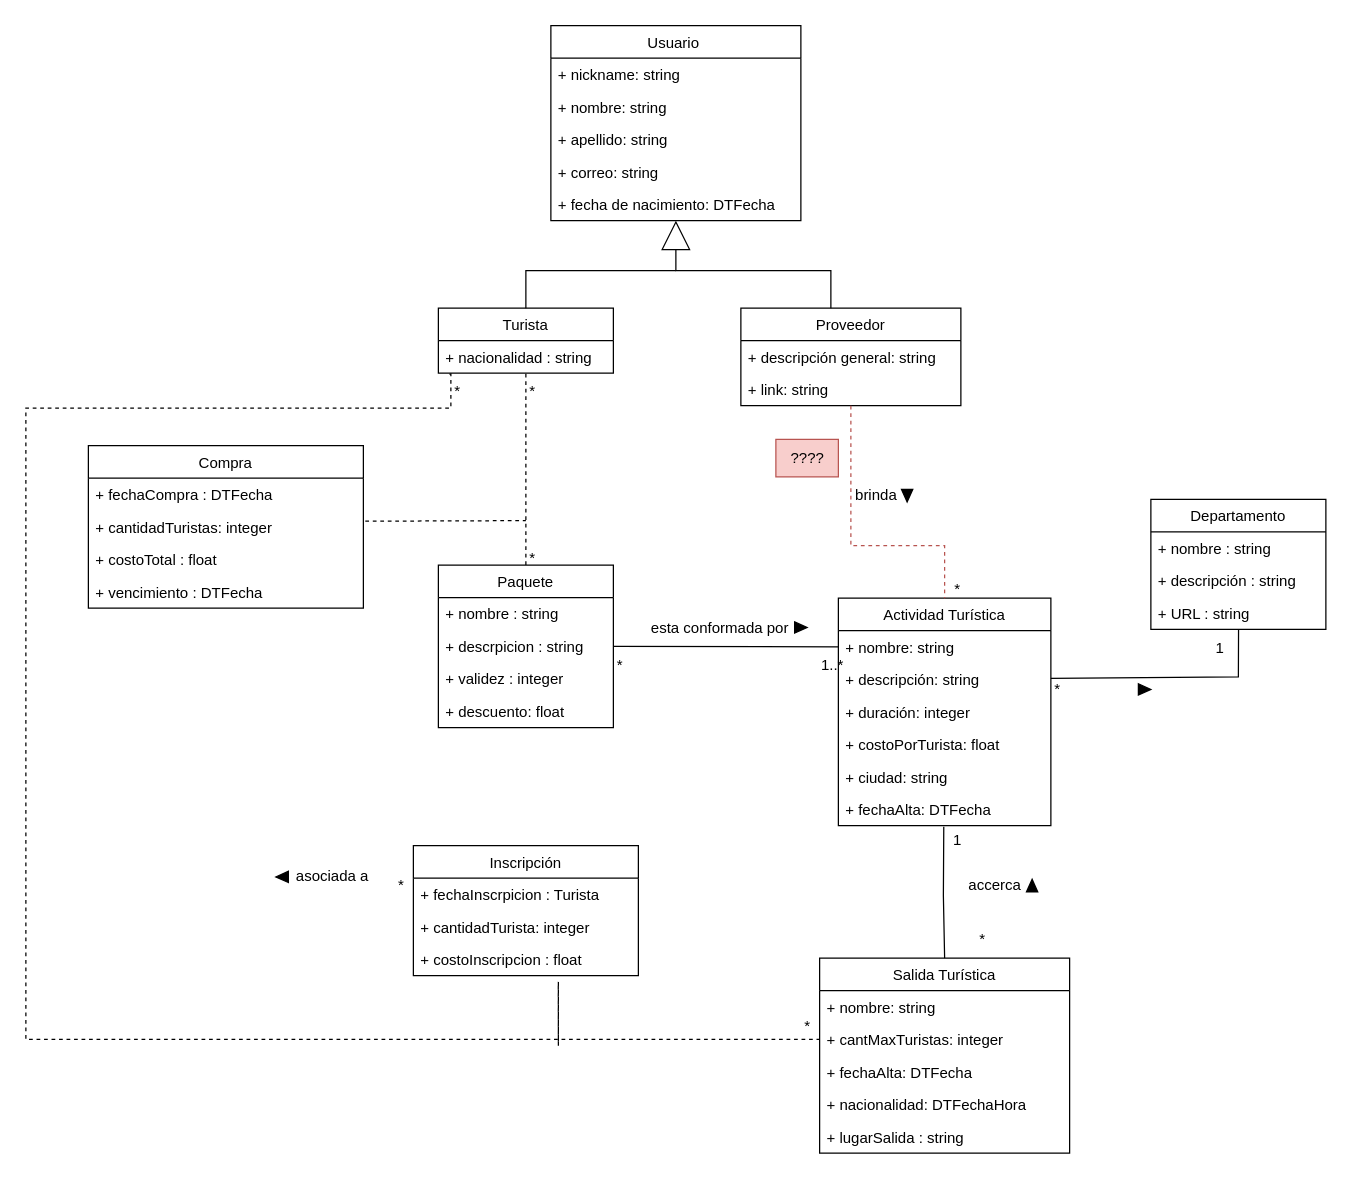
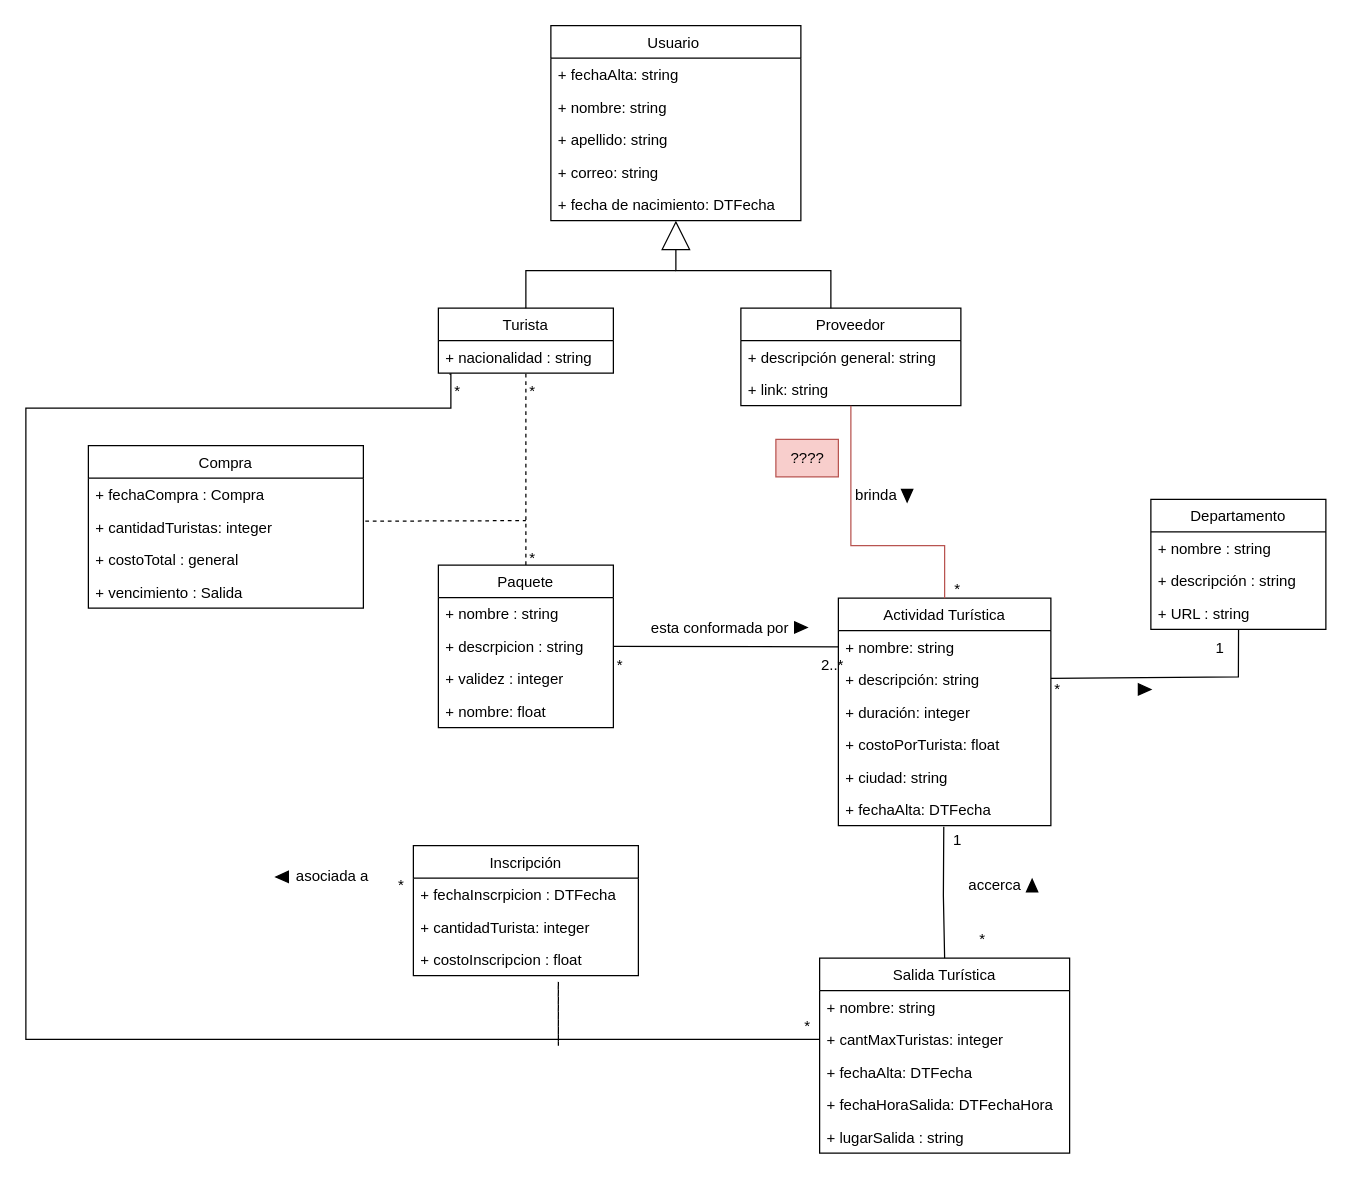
(623, 75) -> (628, 75)
(184, 495) -> (180, 495)
(853, 546) -> (853, 546)
(167, 560) -> (176, 560)
(180, 593) -> (172, 593)
(833, 666) -> (833, 666)
(513, 712) -> (500, 712)
(26, 890) -> (26, 890)
(524, 895) -> (526, 895)
(928, 1105) -> (943, 1105)
